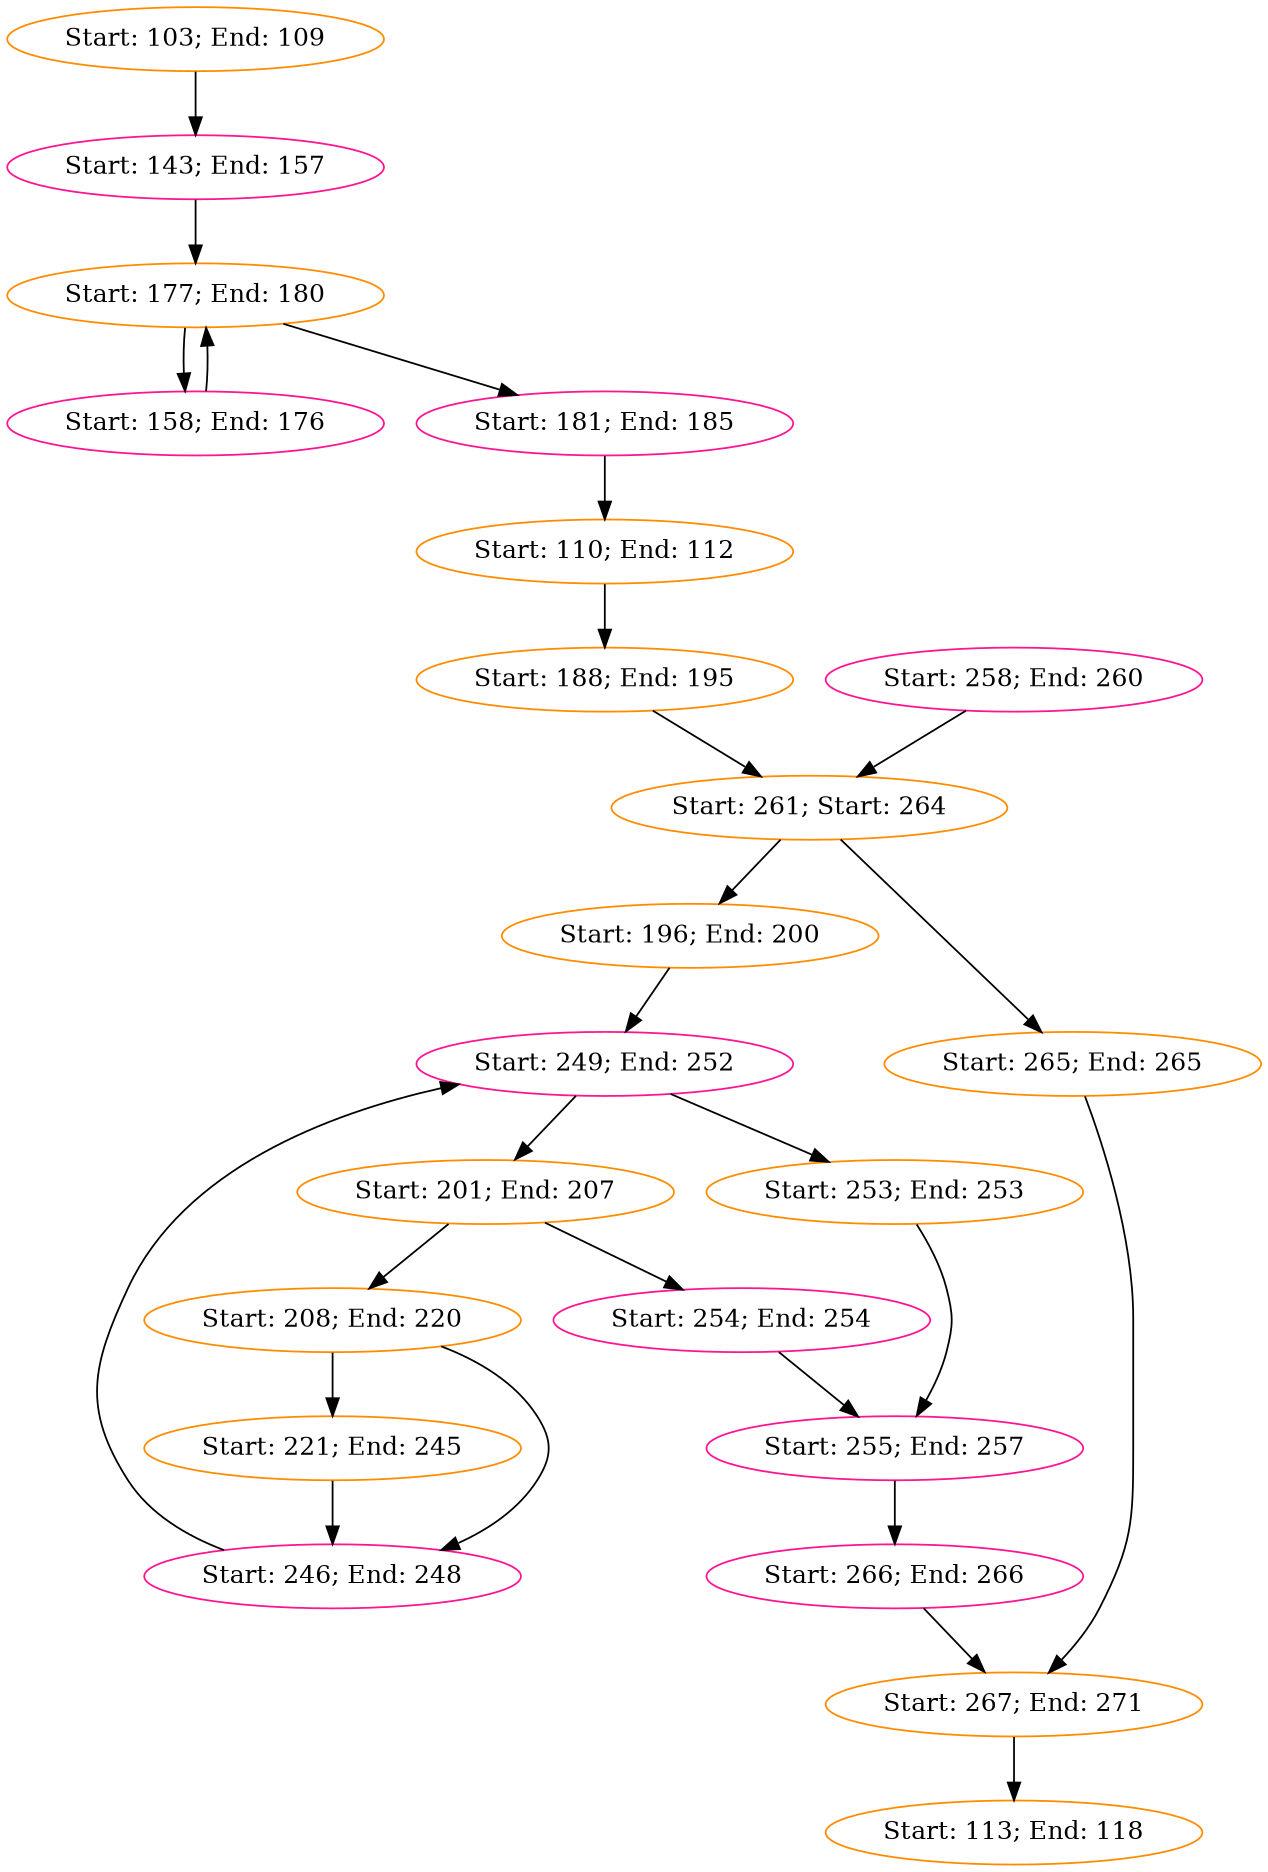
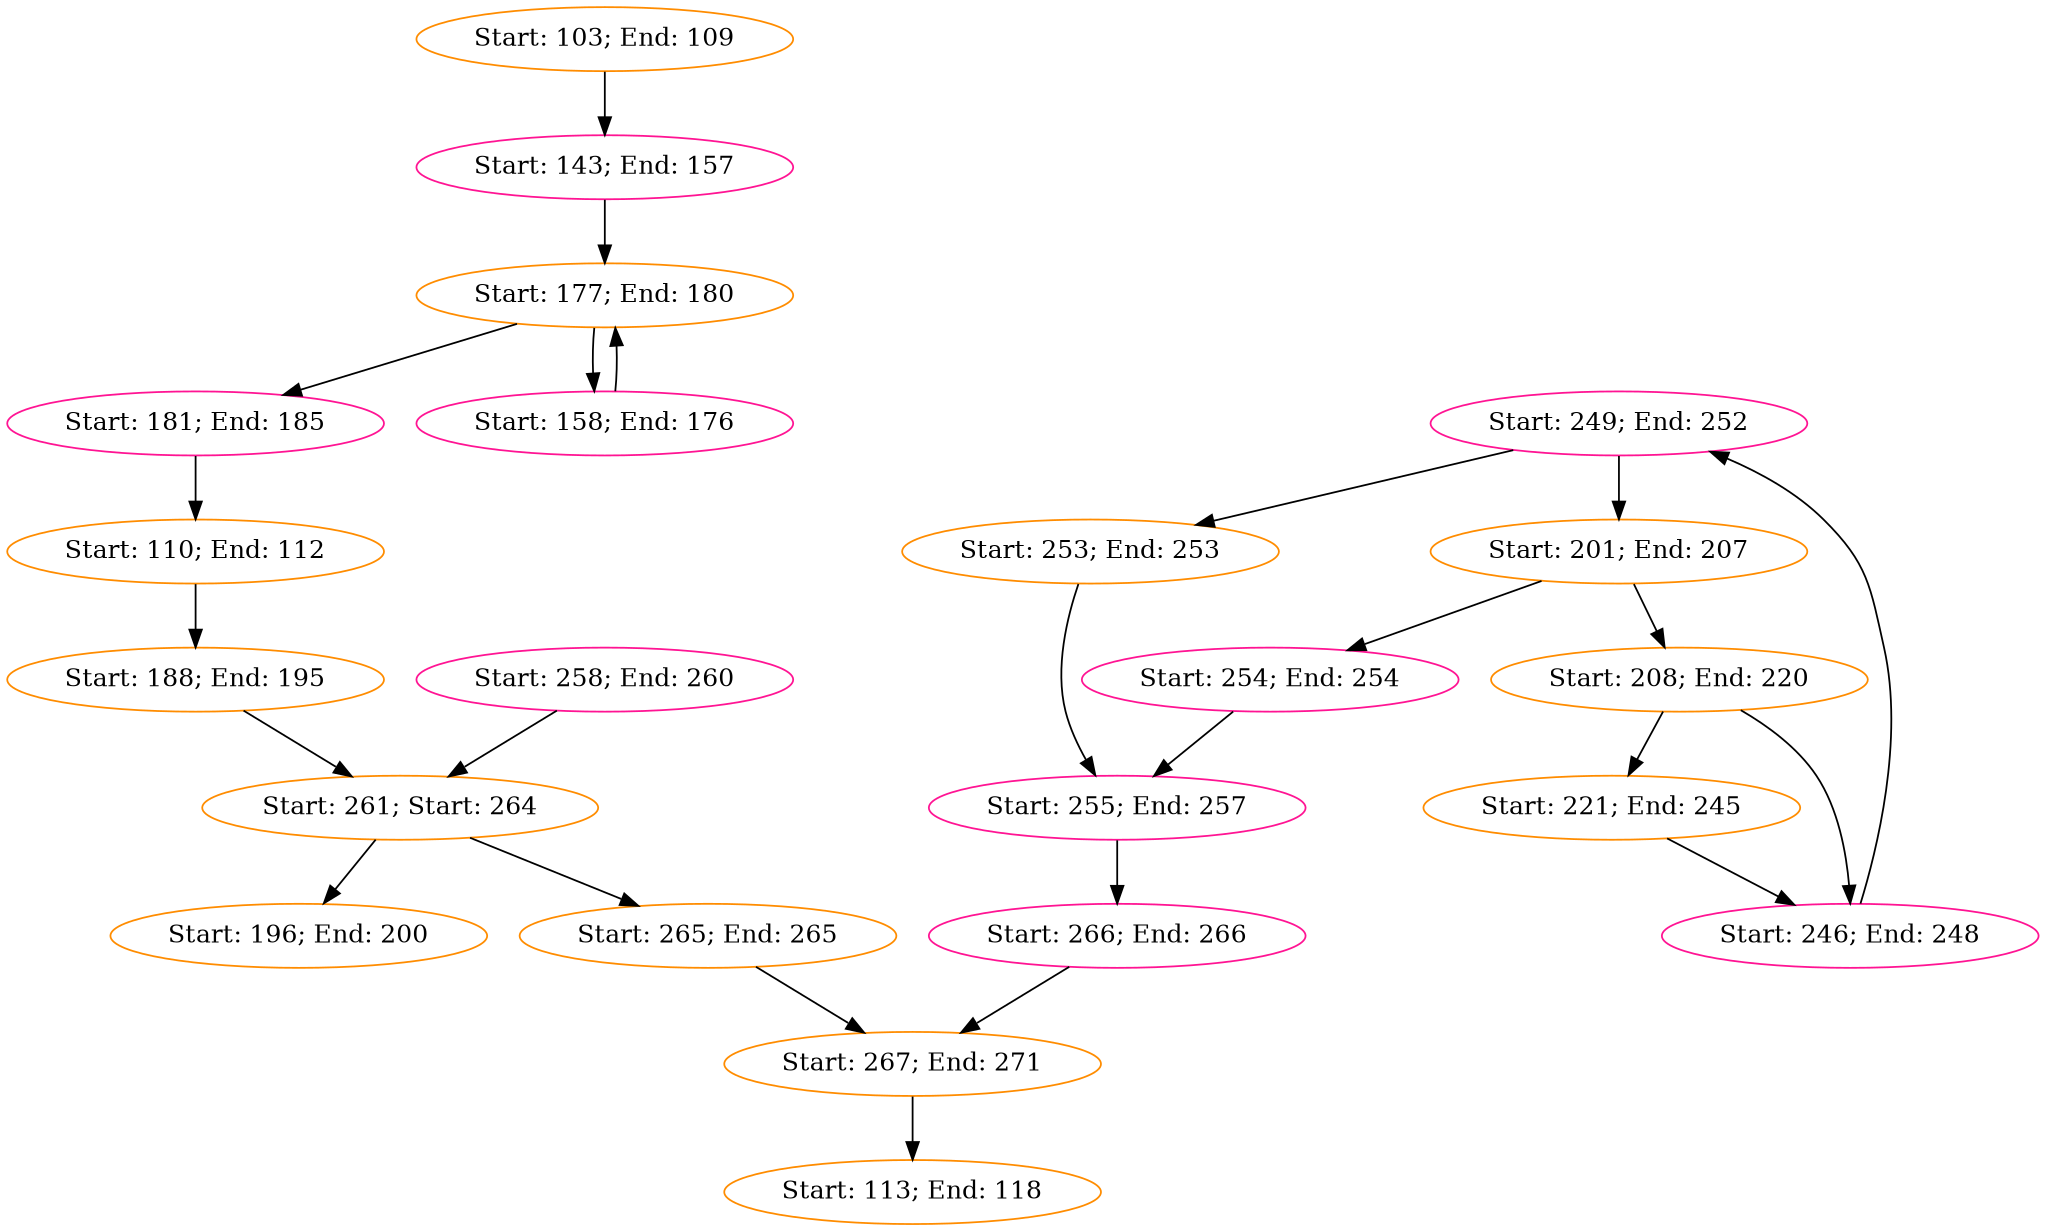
(653, 992) -> none
